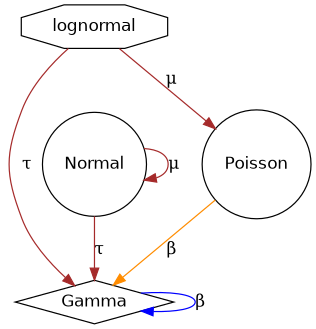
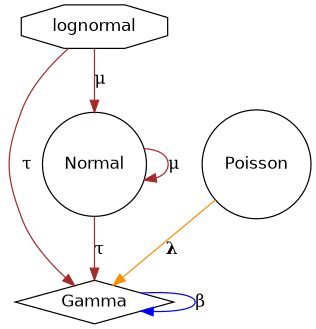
(163, 85) -> (94, 74)
(172, 249) -> (172, 249)
